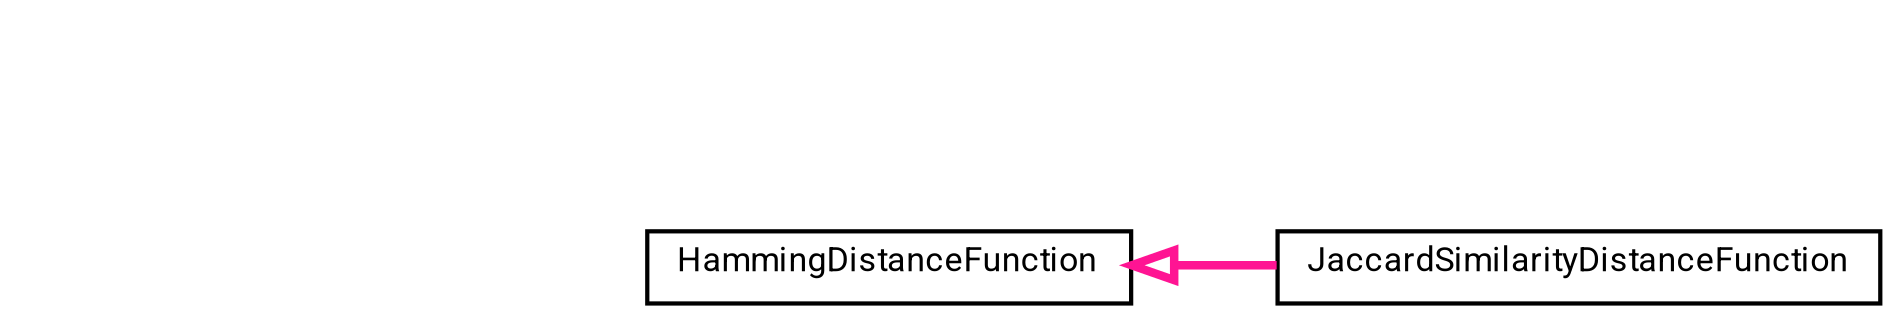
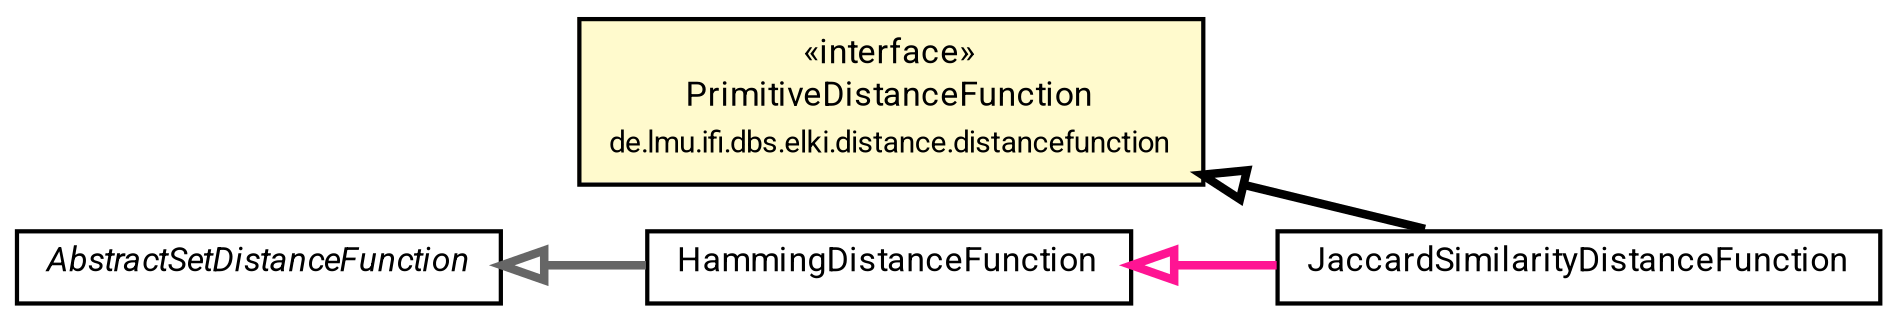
none -> (889, 100)
none -> (259, 265)
